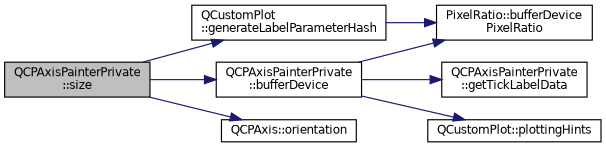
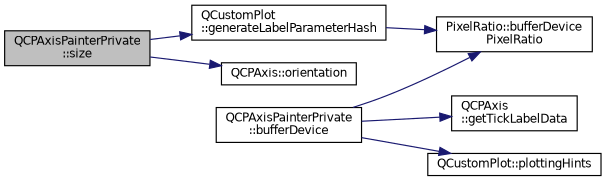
(177, 80) -> none
(514, 80) -> (514, 113)
